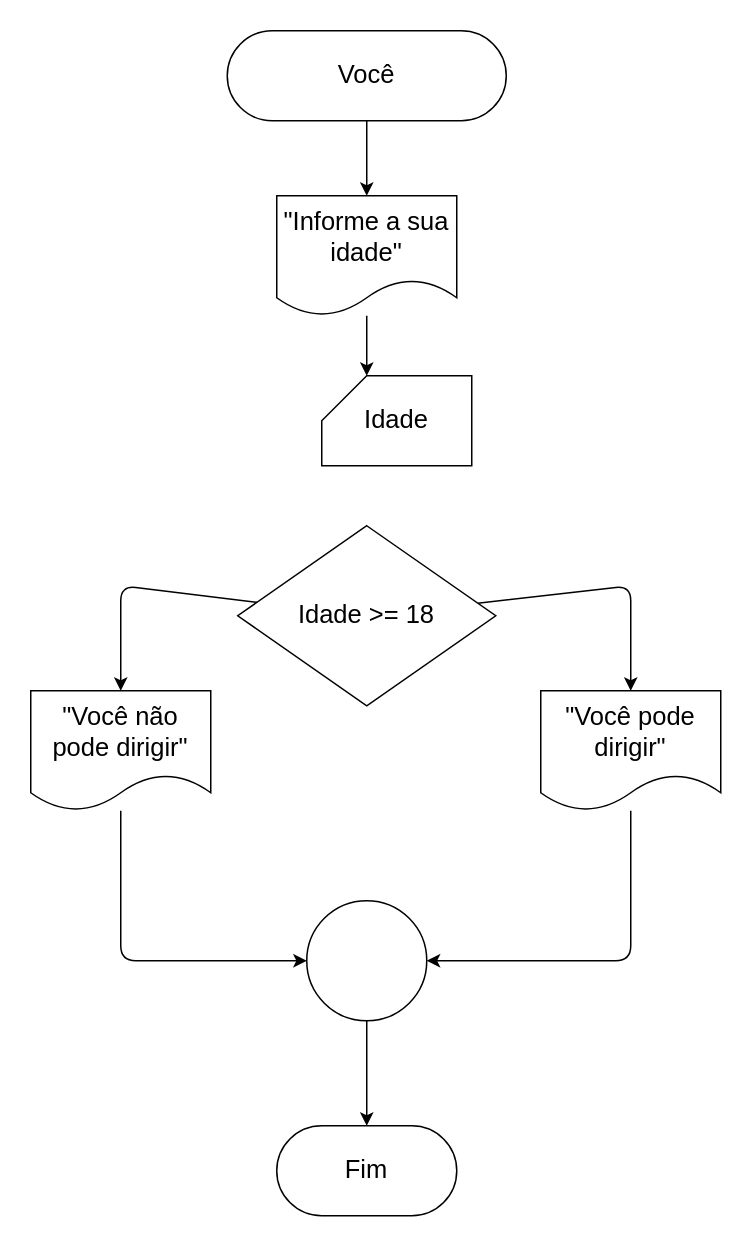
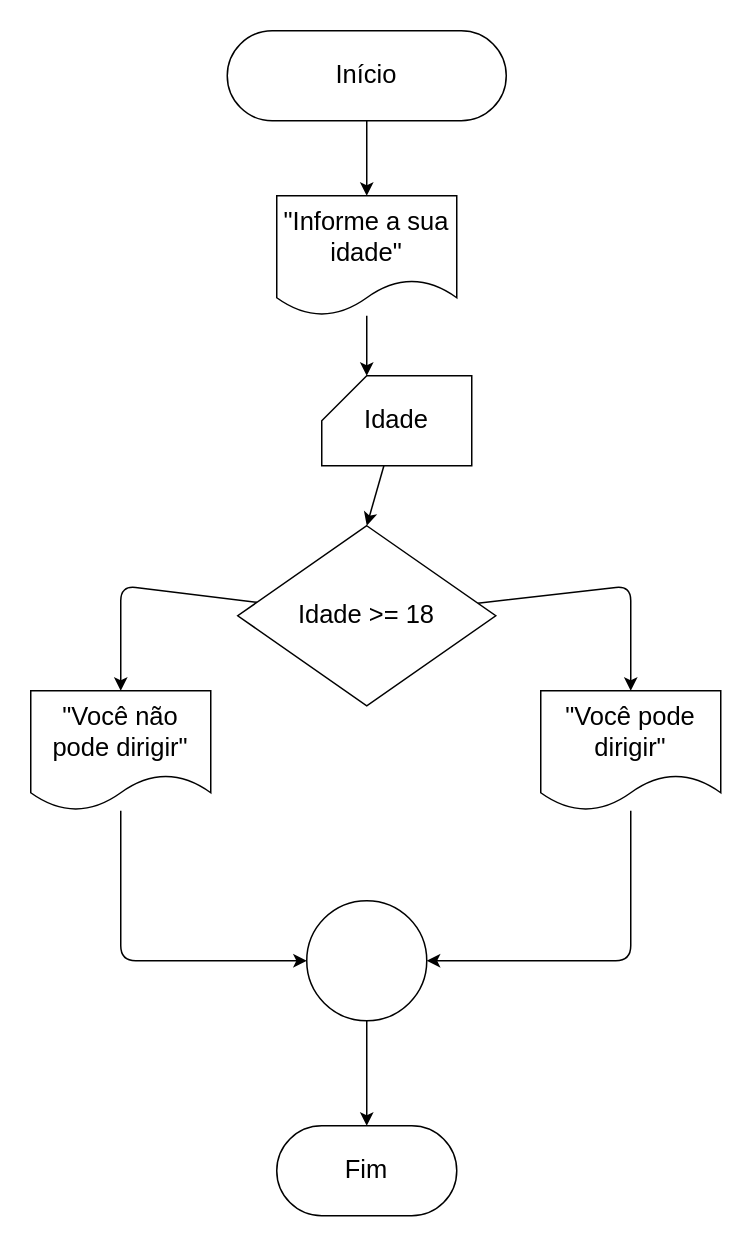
(367, 76) -> (367, 76)
none -> (377, 491)
